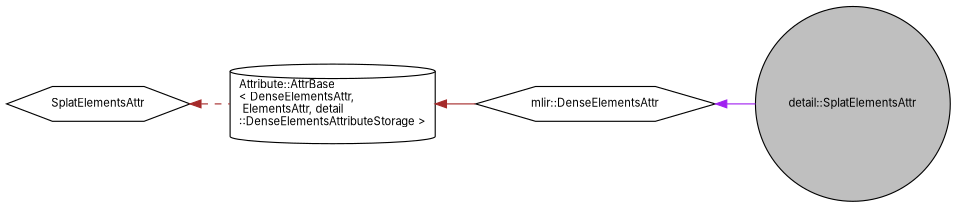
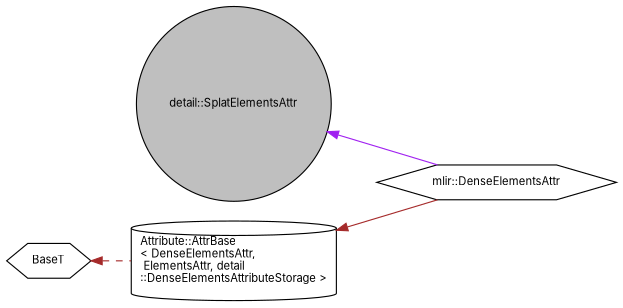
(98, 104) -> (49, 261)
(741, 104) -> (388, 150)
